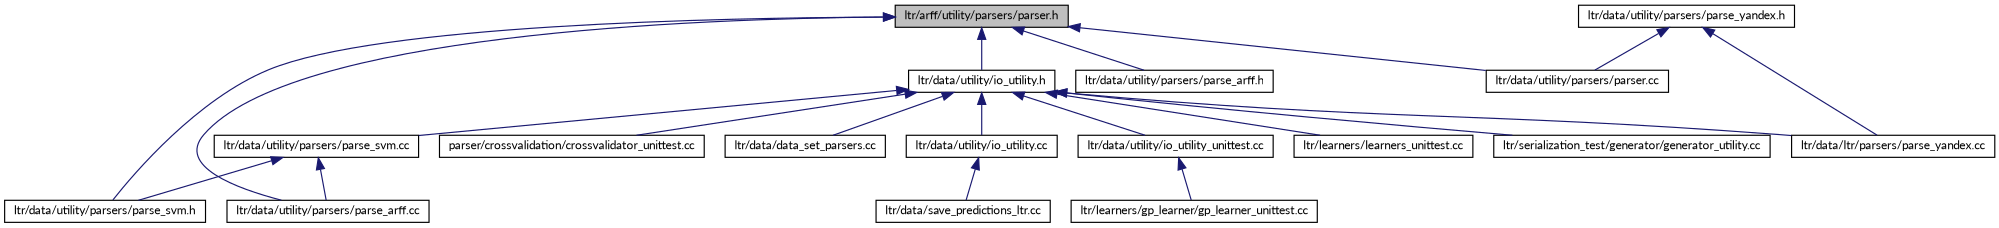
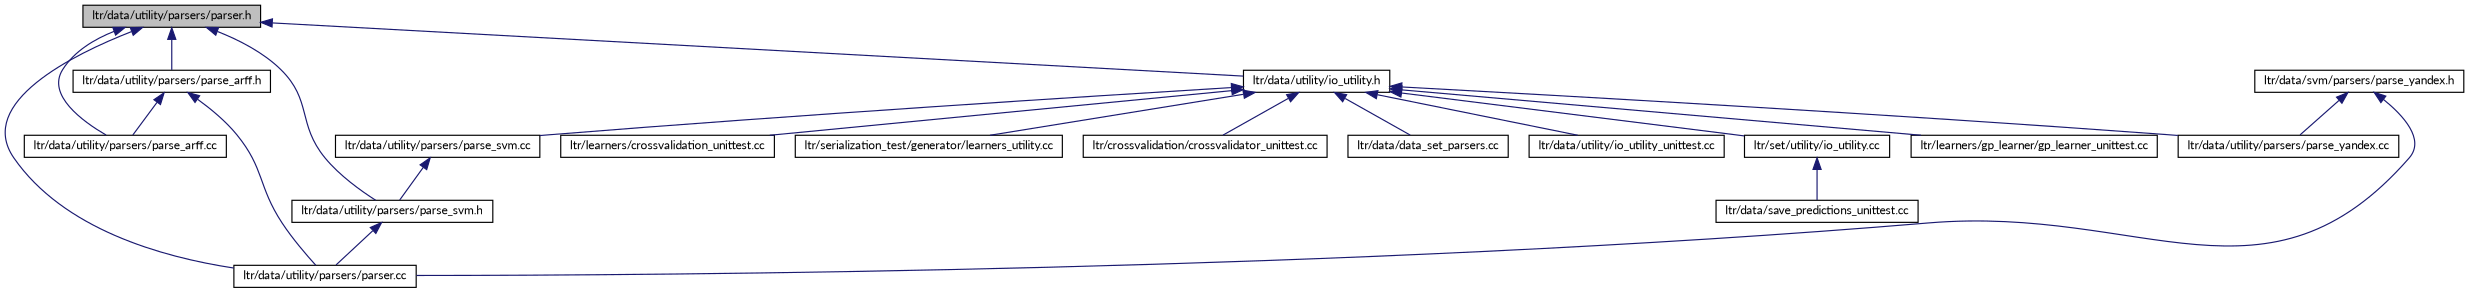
(982, 16) -> (172, 16)
(1687, 16) -> (2359, 81)
(572, 146) -> (1205, 146)
(982, 146) -> (1817, 146)
(1383, 146) -> (668, 146)
(1632, 146) -> (929, 146)
(1893, 146) -> (2288, 146)
none -> (261, 179)
(323, 185) -> (145, 119)
(1187, 185) -> (1661, 113)
(963, 211) -> (1817, 211)
none -> (354, 248)
